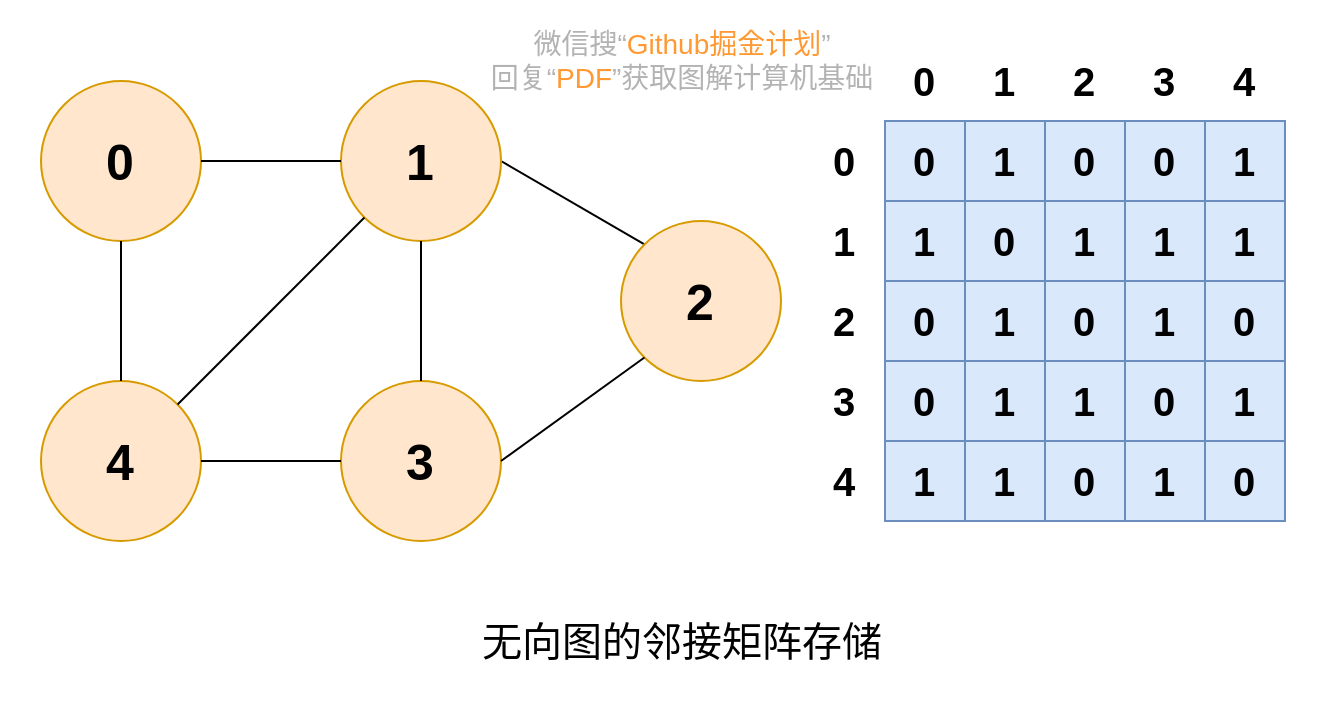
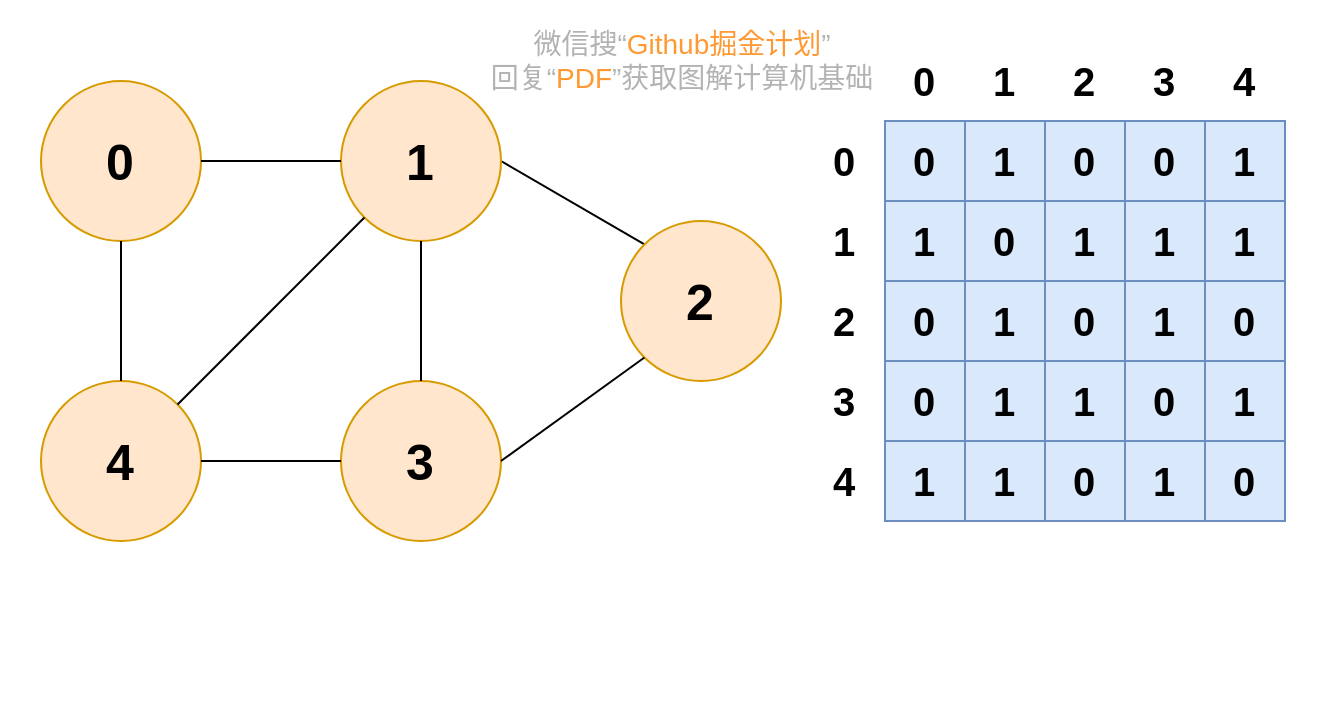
(683, 641) -> none
